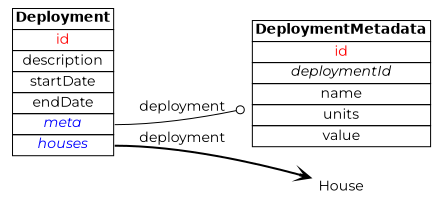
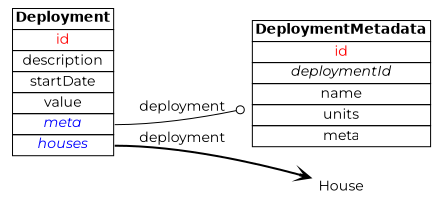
(63, 103) -> (63, 103)
(341, 136) -> (341, 136)
